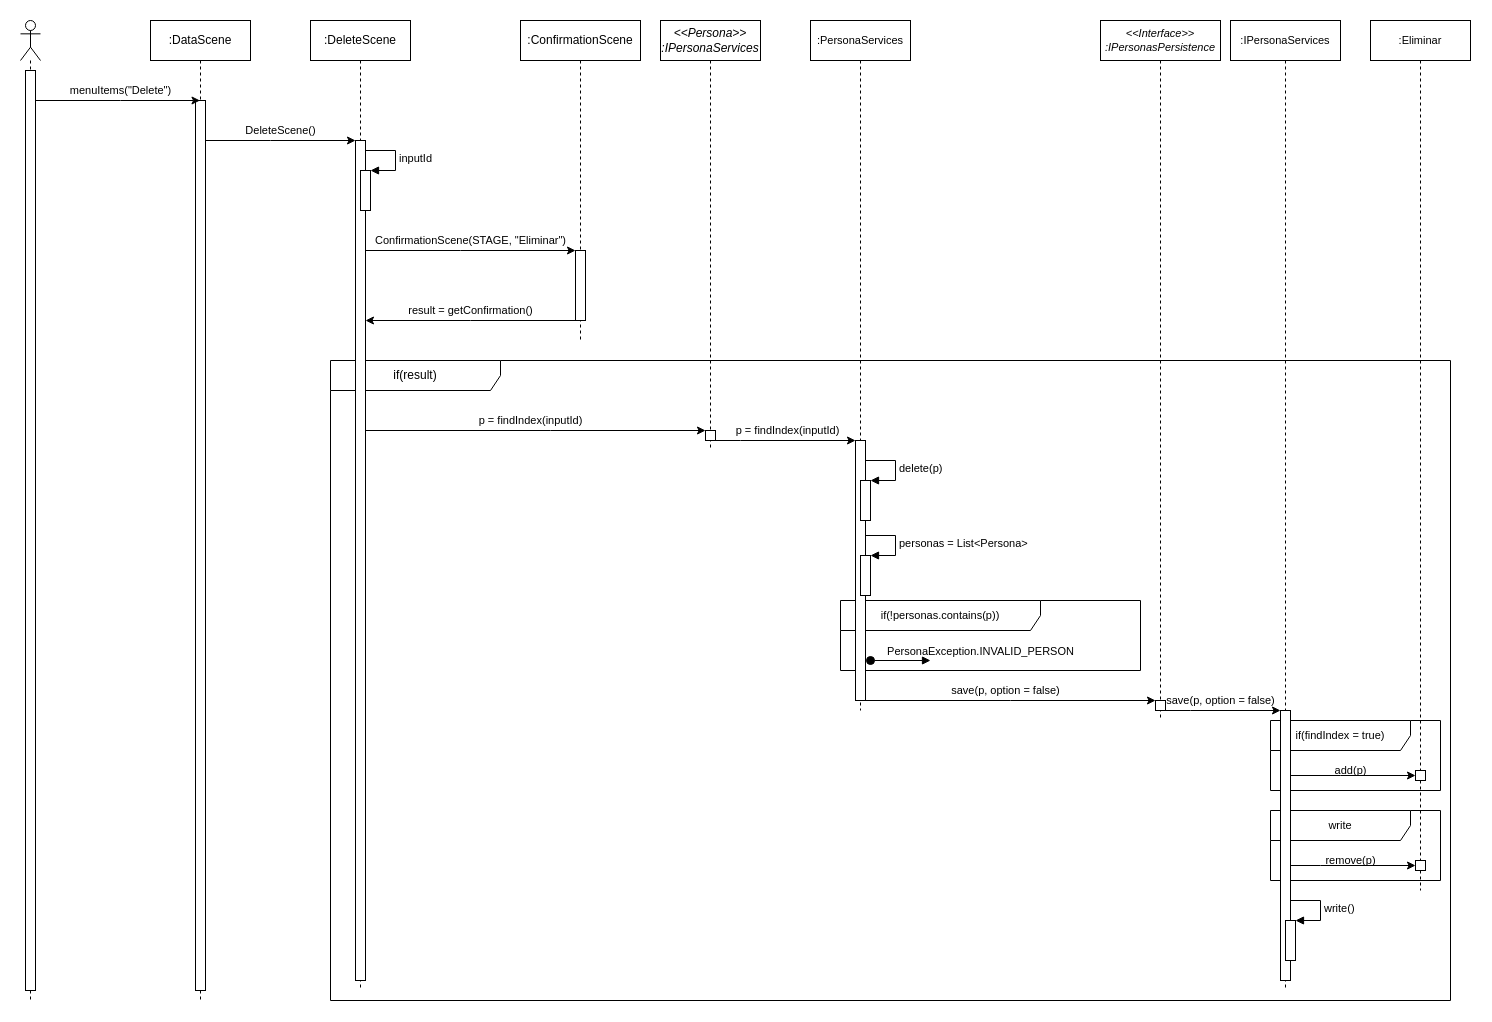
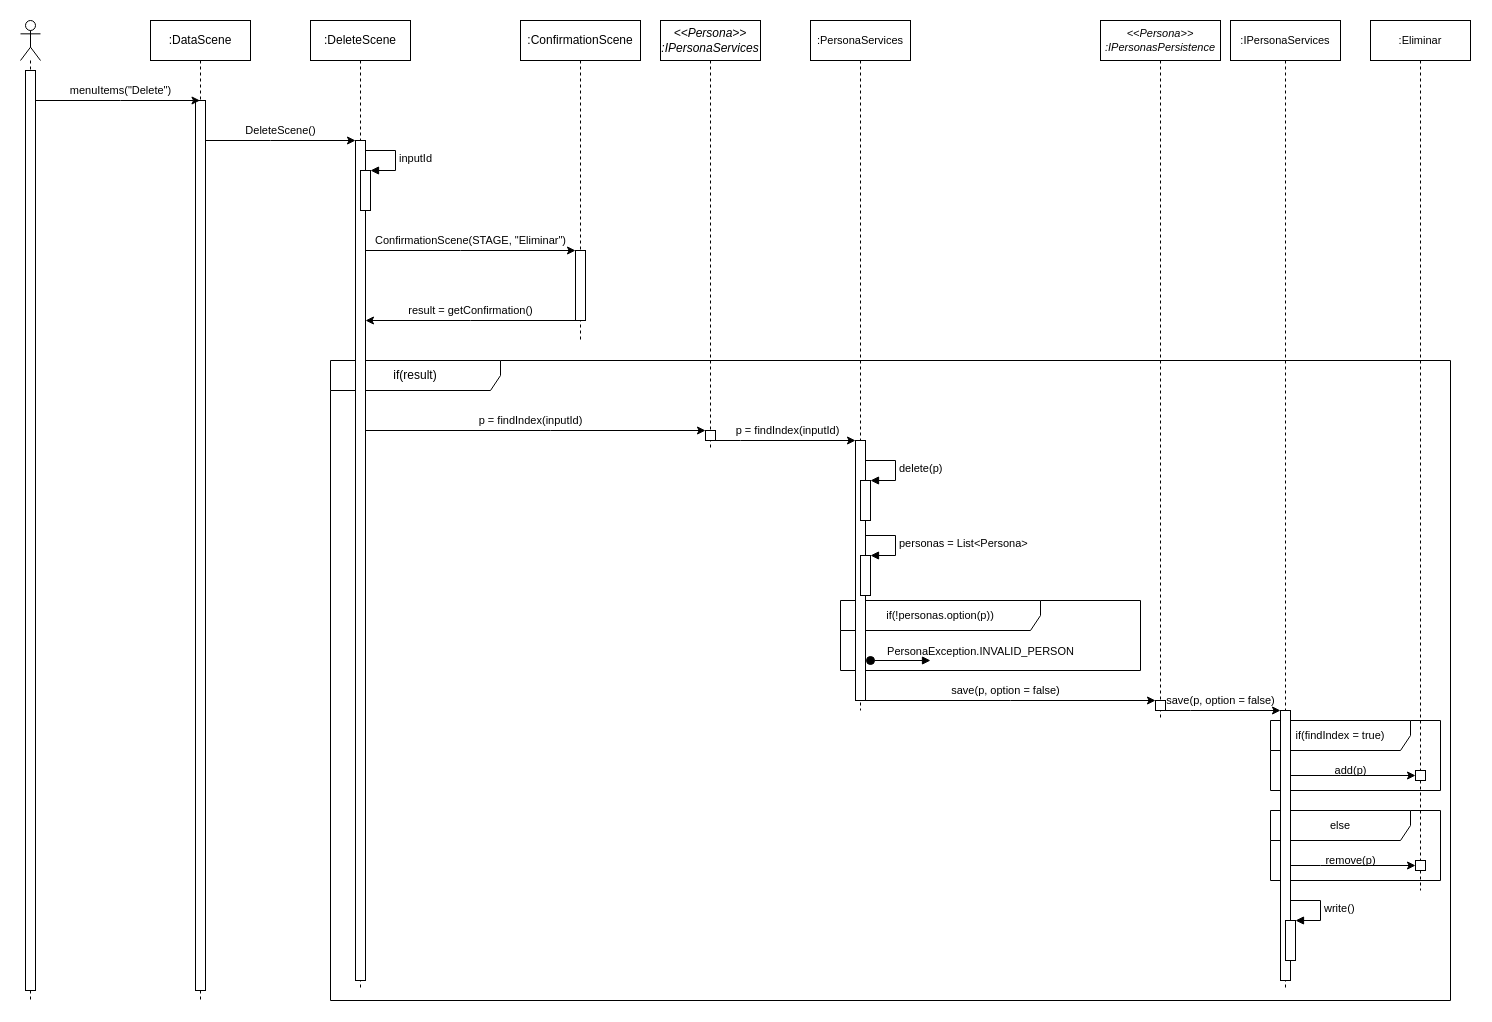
(1161, 41) -> (1161, 41)
(941, 616) -> (941, 616)
(1341, 826) -> (1341, 826)
